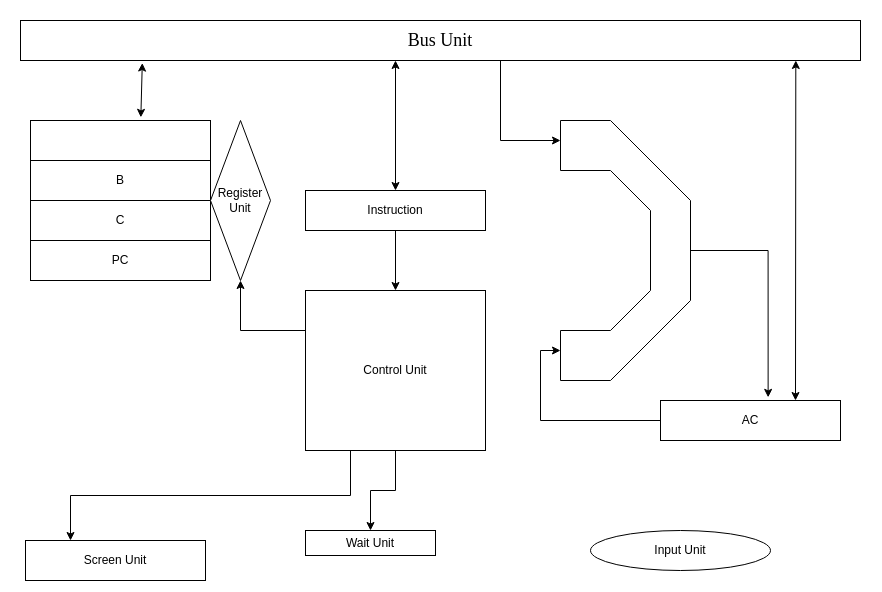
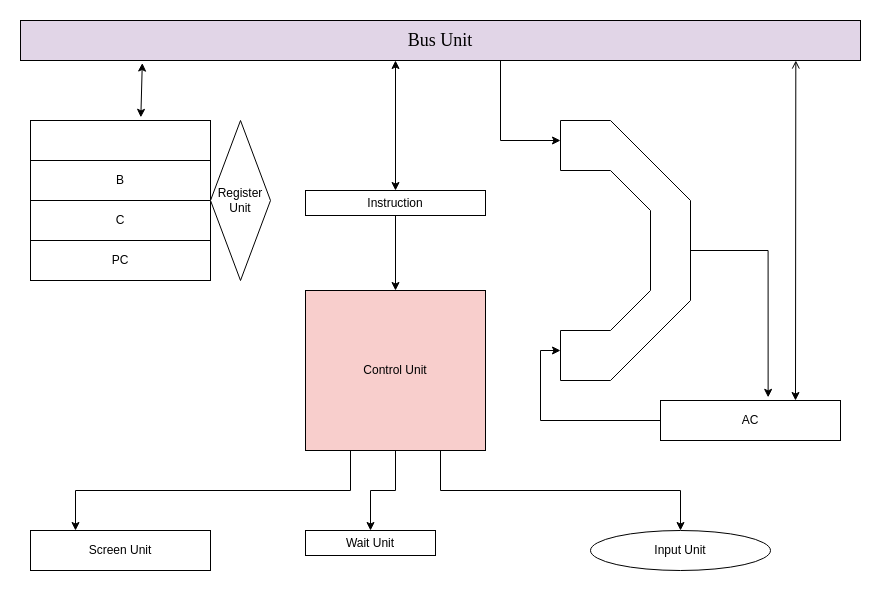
(441, 41) -> (441, 41)
(796, 69) -> (796, 67)
(396, 211) -> (396, 203)
(252, 331) -> none
(396, 371) -> (396, 371)
none -> (557, 491)
(116, 561) -> (121, 551)
